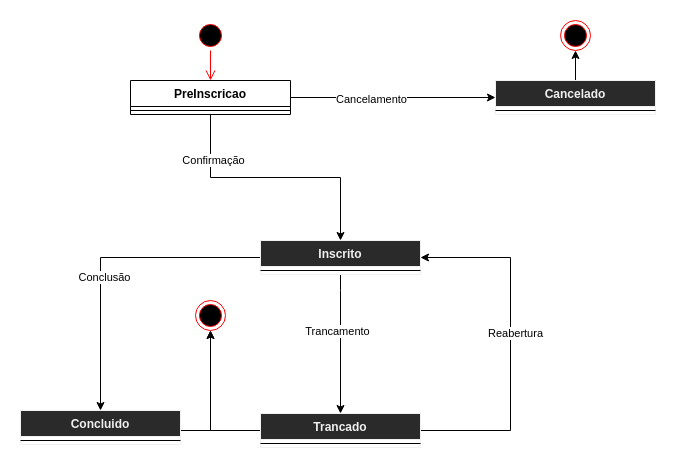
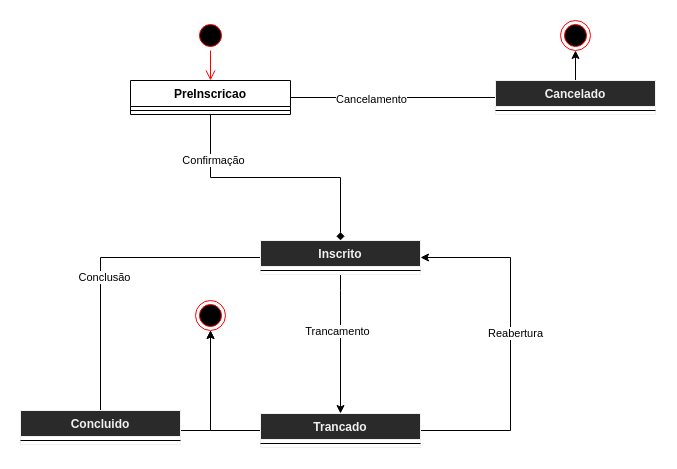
(487, 98) -> (490, 98)
(341, 232) -> (341, 232)
(101, 402) -> (101, 405)
